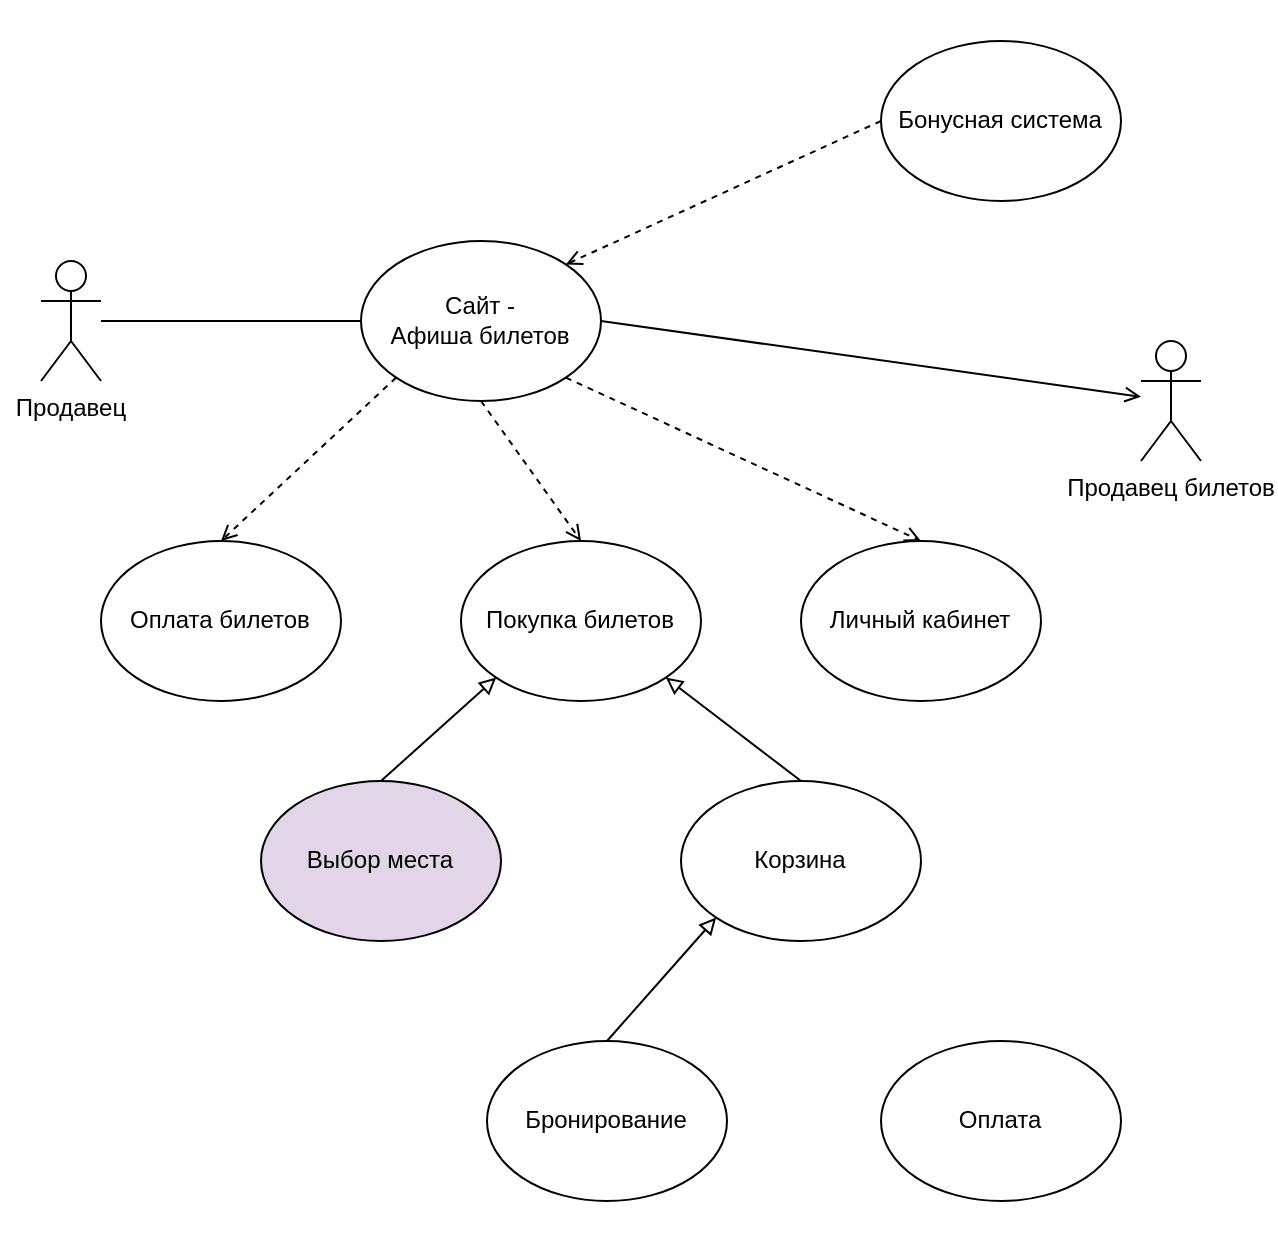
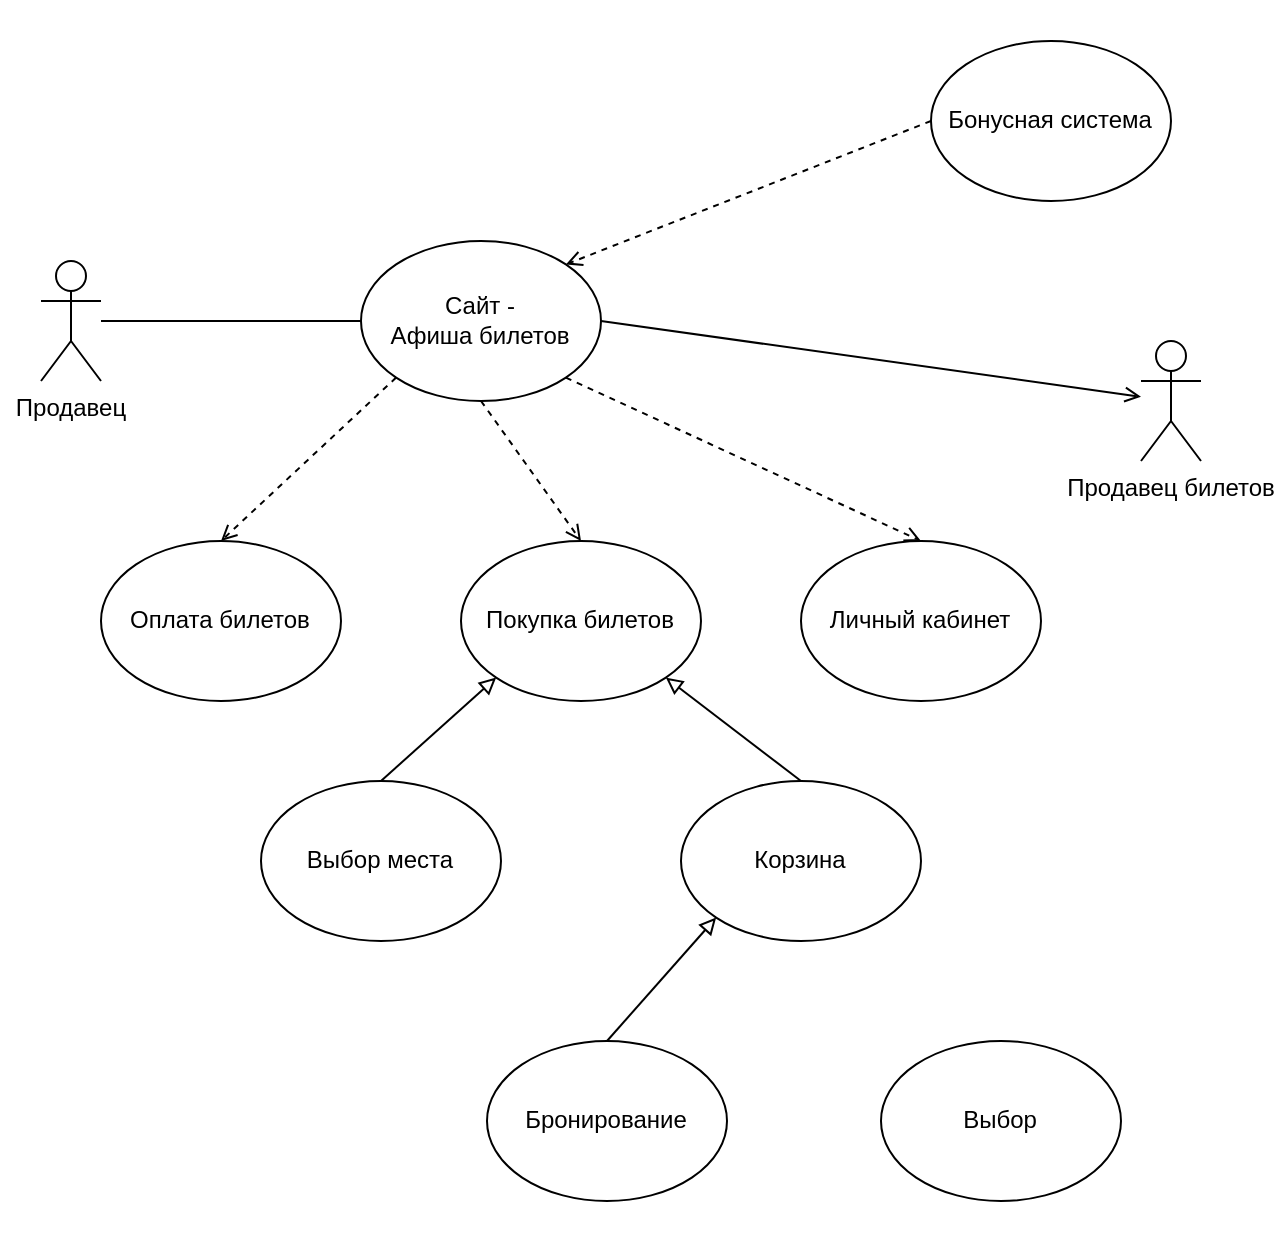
(1001, 121) -> (1051, 121)
(381, 861) -> (381, 861)
(1001, 1121) -> (1001, 1121)
